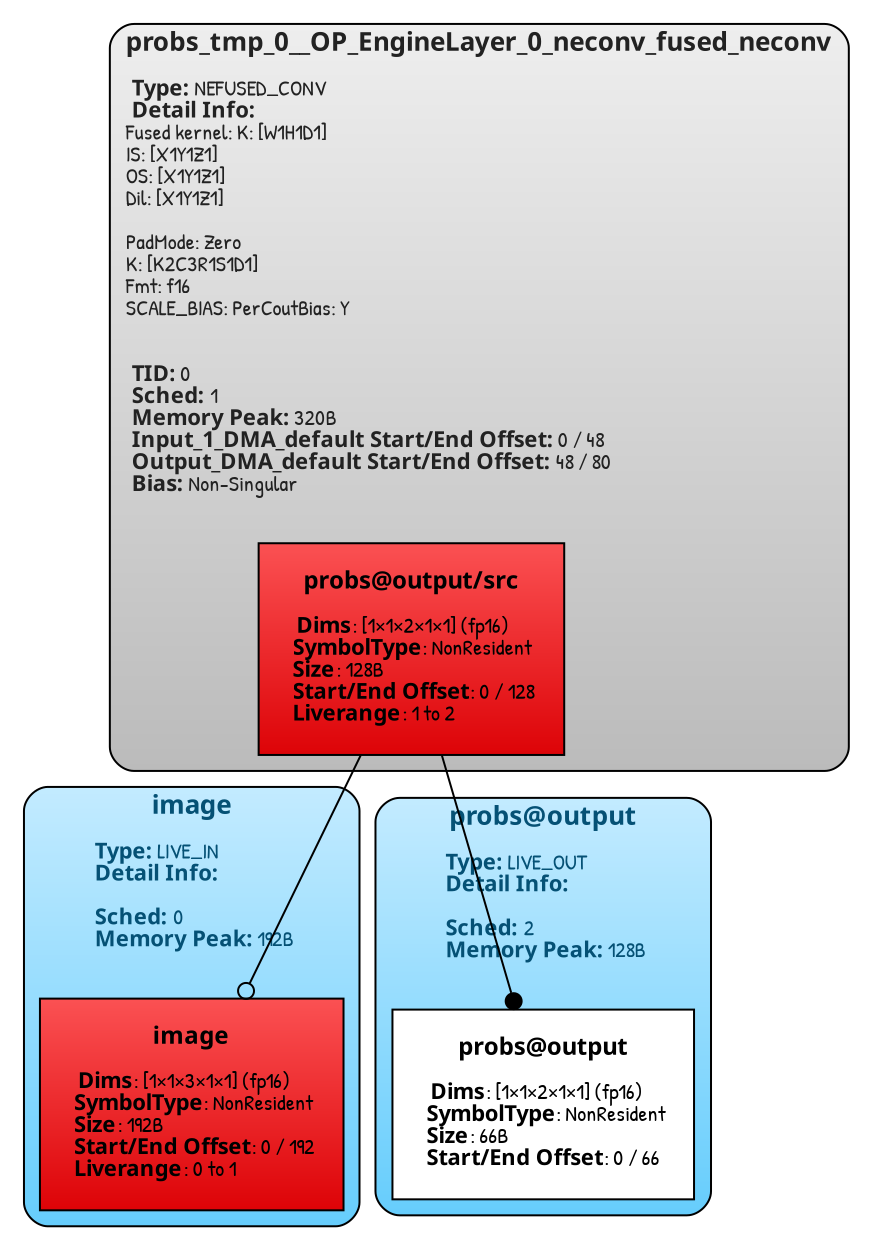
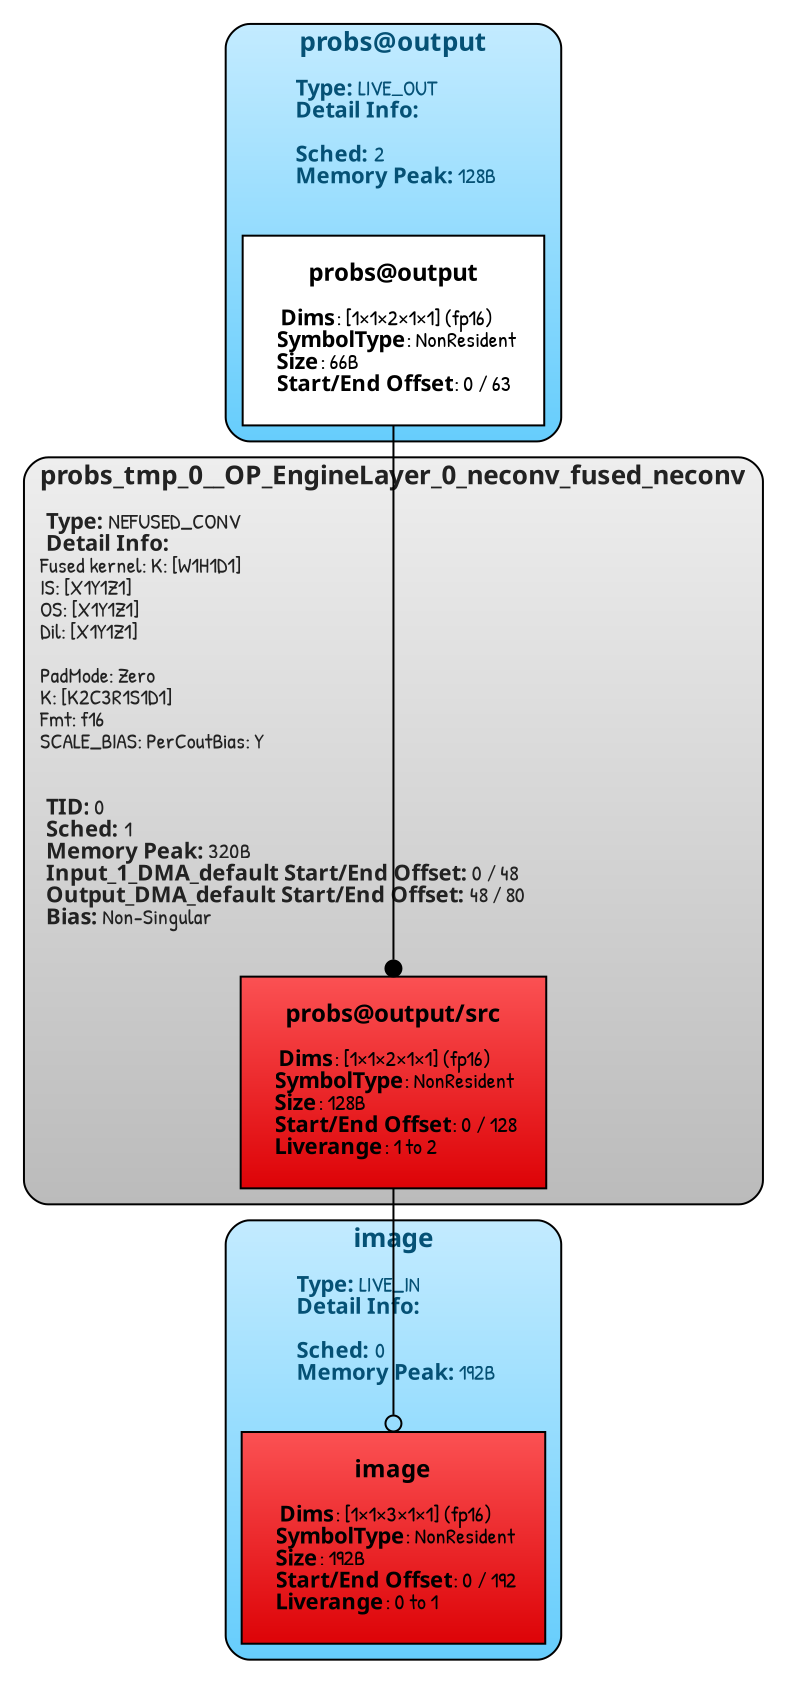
(477, 874) -> (393, 693)
(632, 1158) -> (483, 384)
